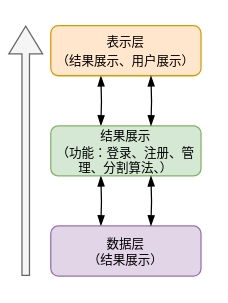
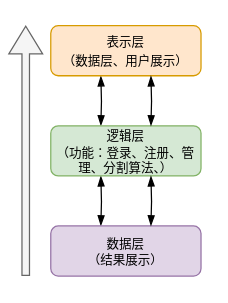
(126, 51) -> (126, 51)
(126, 151) -> (126, 151)
